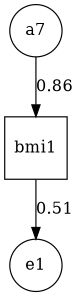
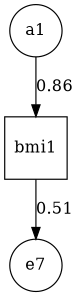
(36, 31) -> (36, 31)
(36, 265) -> (36, 265)
